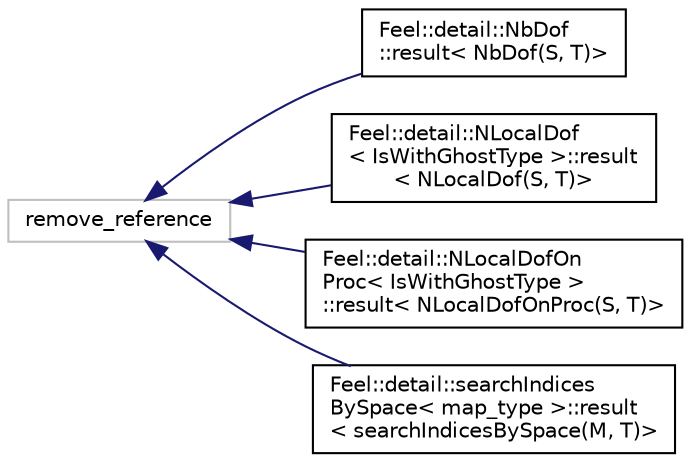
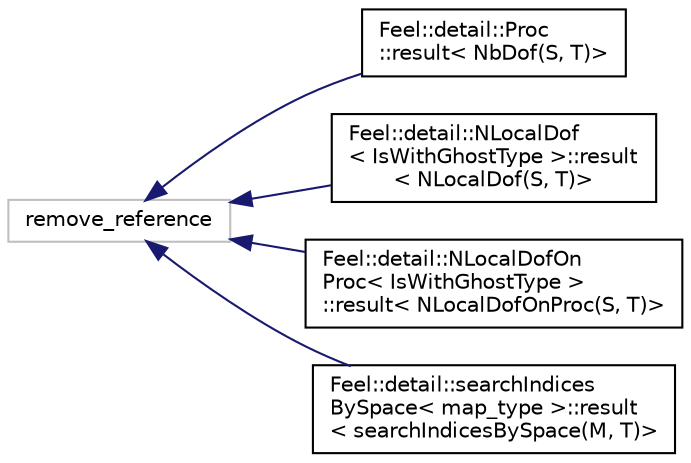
(494, 43) -> (494, 43)
